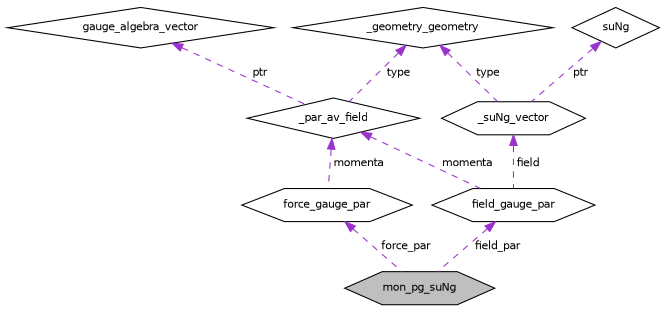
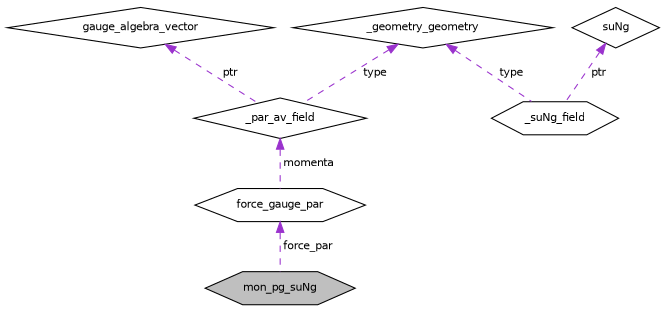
(513, 118) -> (555, 118)
(513, 205) -> none
